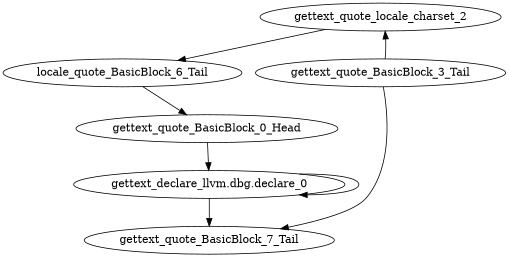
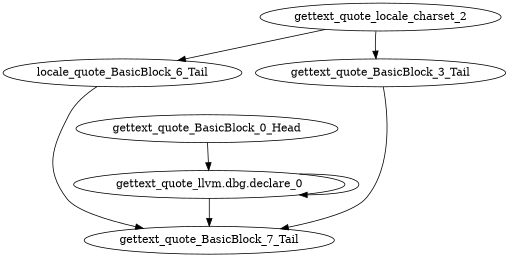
(386, 49) -> (375, 41)
(161, 99) -> (54, 174)
(209, 184) -> (209, 184)
